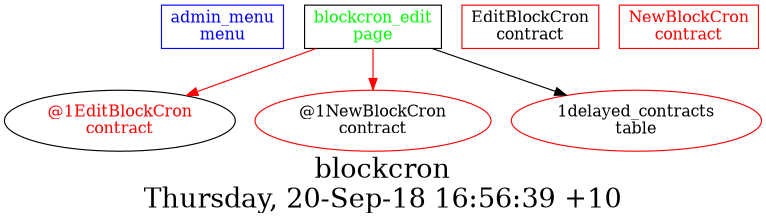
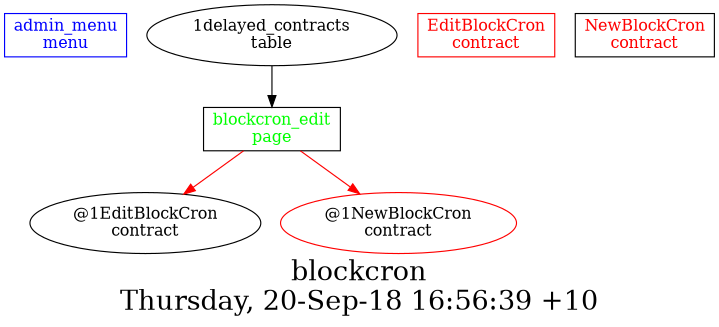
(530, 27) -> (486, 35)
(689, 27) -> (645, 35)
(494, 70) -> (272, 81)
(120, 121) -> (145, 223)
(636, 121) -> (272, 35)
